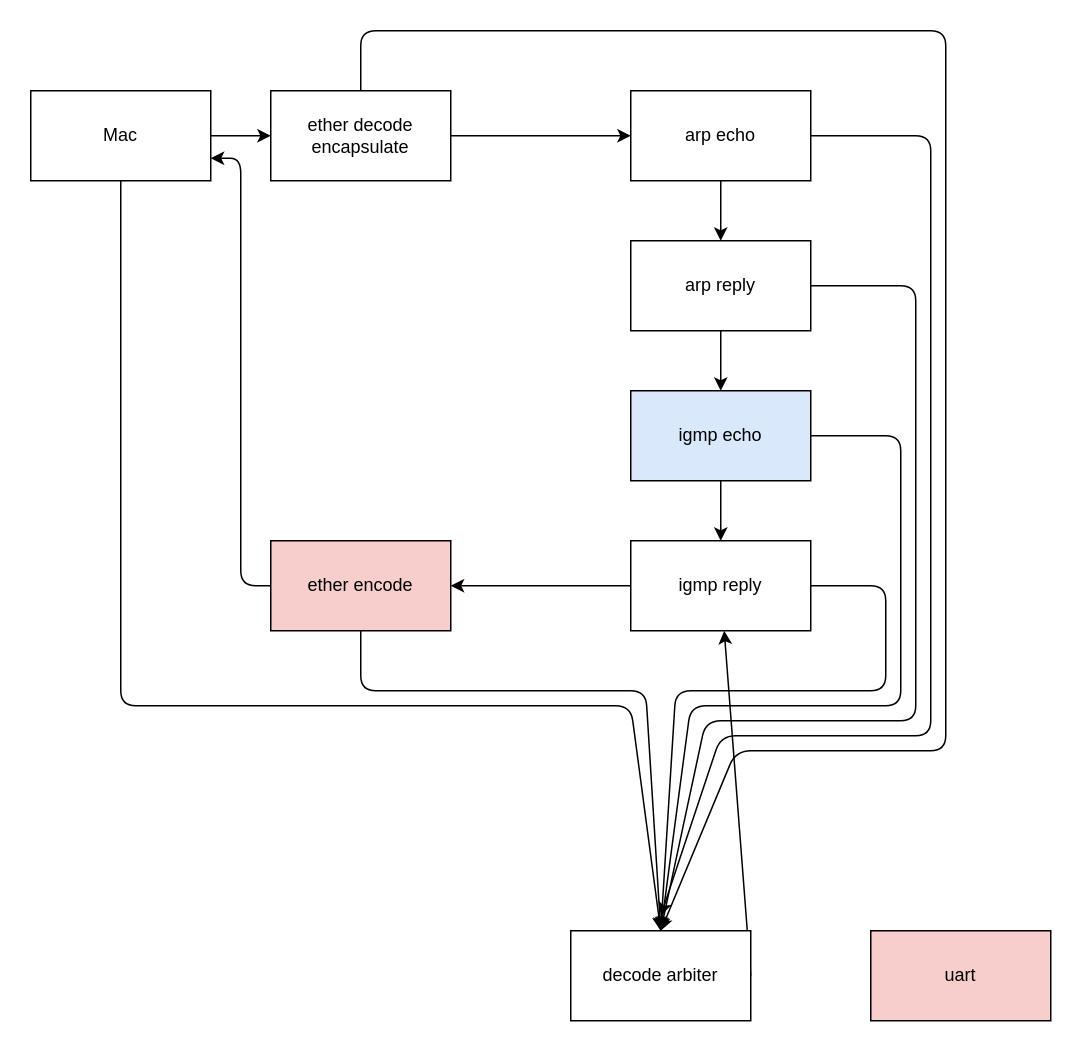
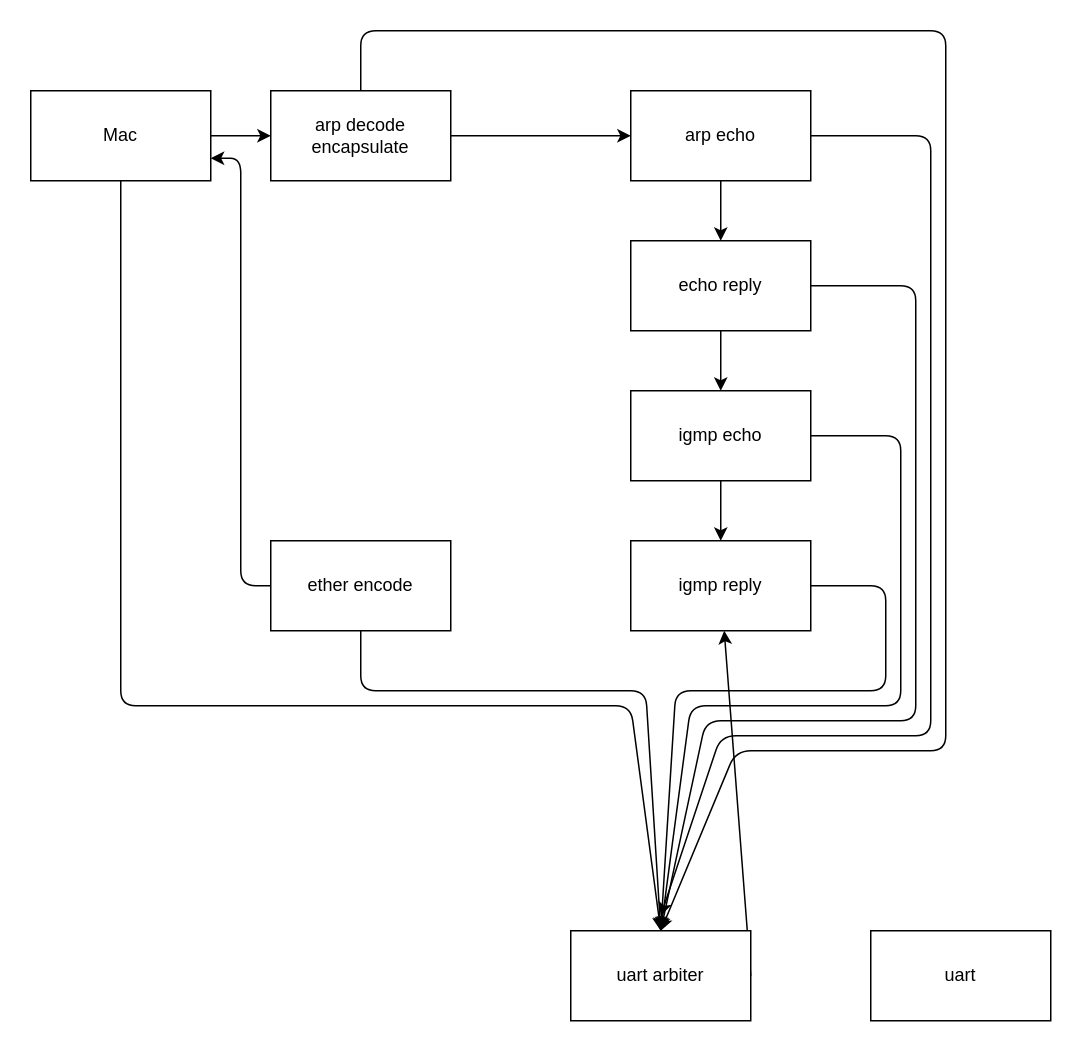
(361, 136) -> (361, 136)
(721, 286) -> (721, 286)
(721, 436) -> (721, 436)
(361, 586) -> (361, 586)
(546, 586) -> none
(661, 976) -> (661, 976)
(961, 976) -> (961, 976)
